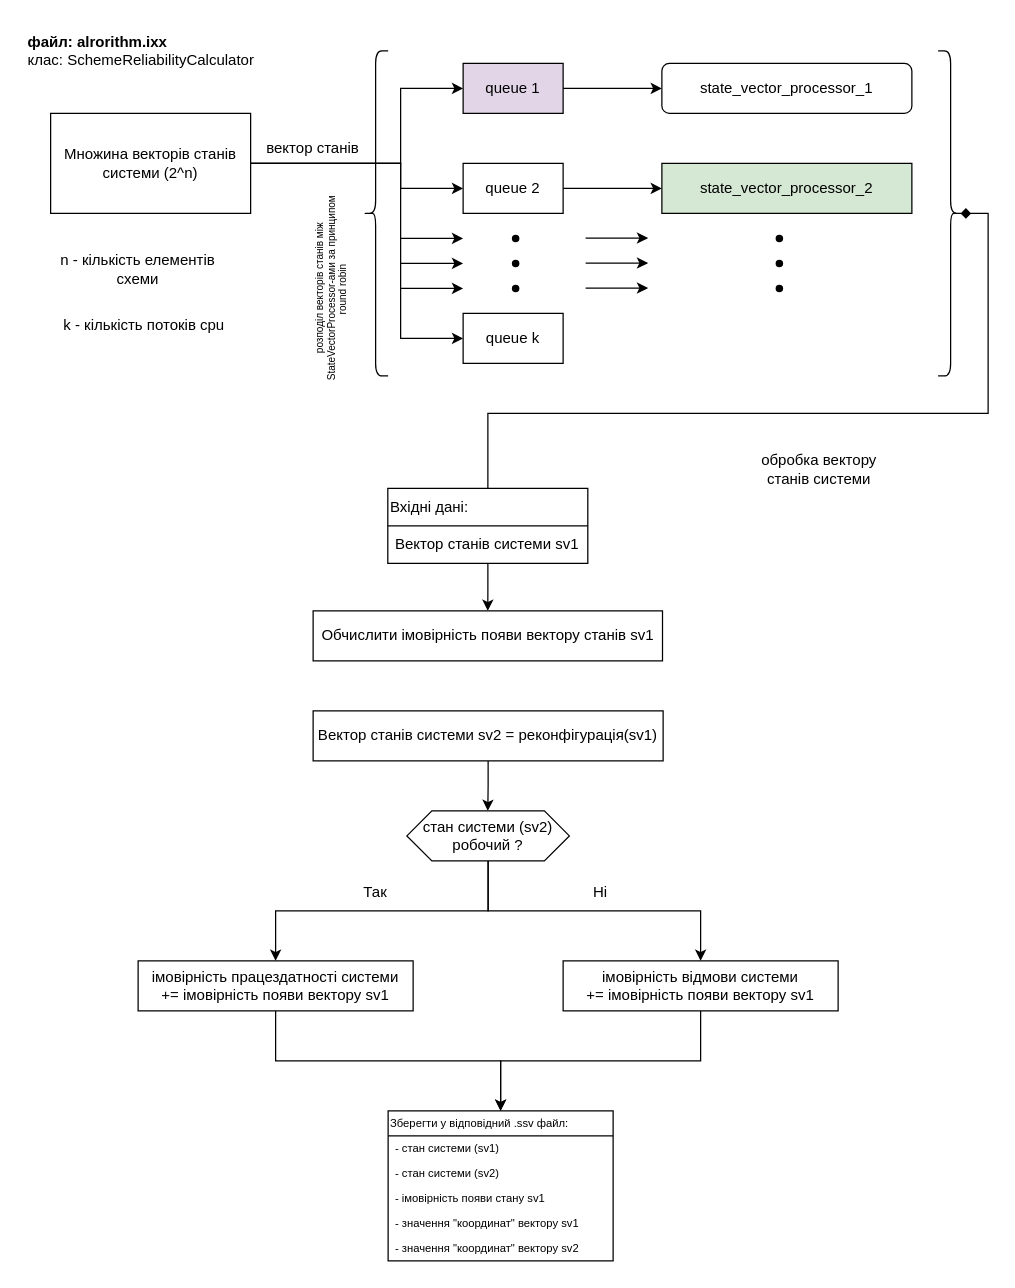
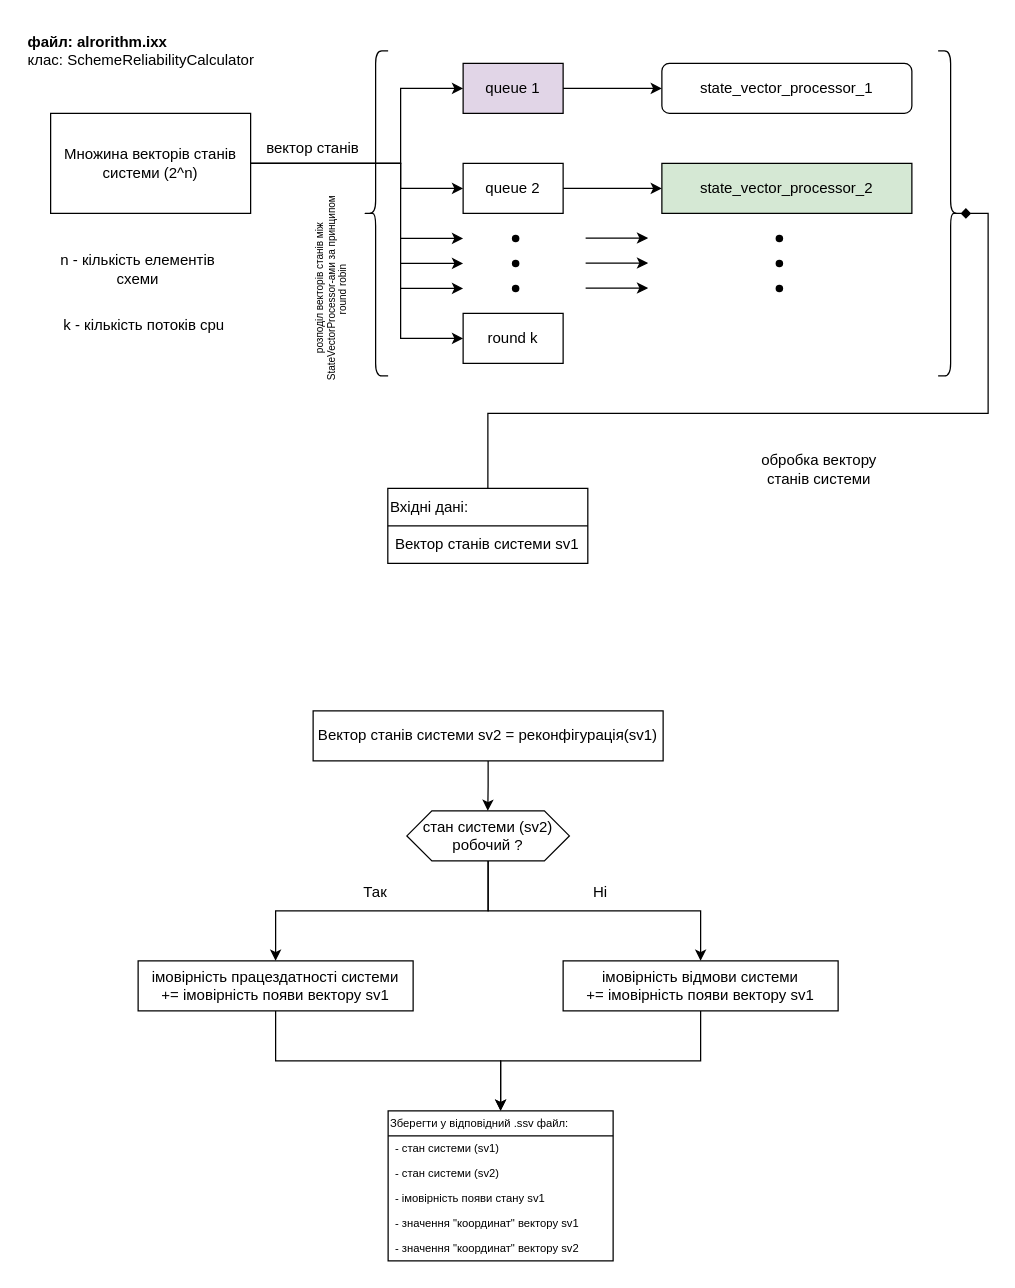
(513, 338) -> (513, 338)
(488, 586) -> none
(488, 636) -> none
